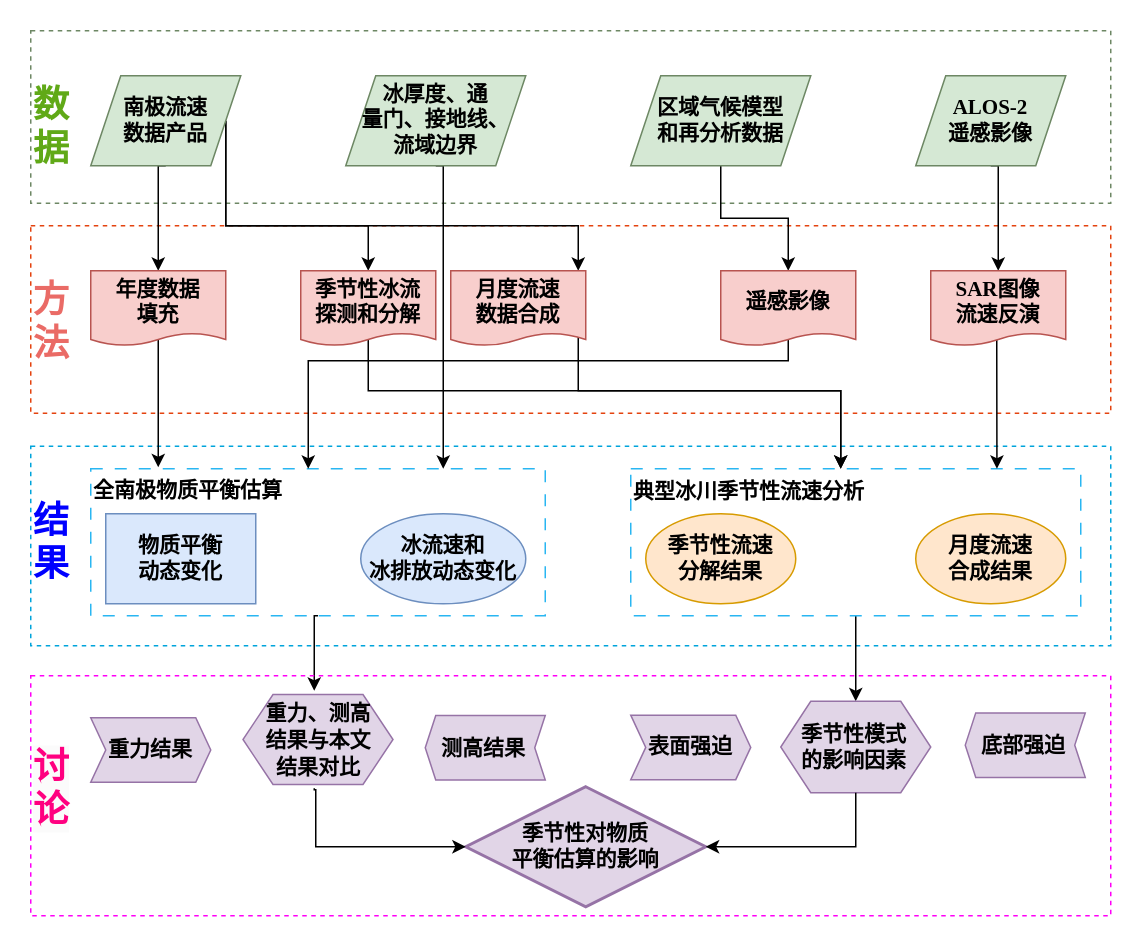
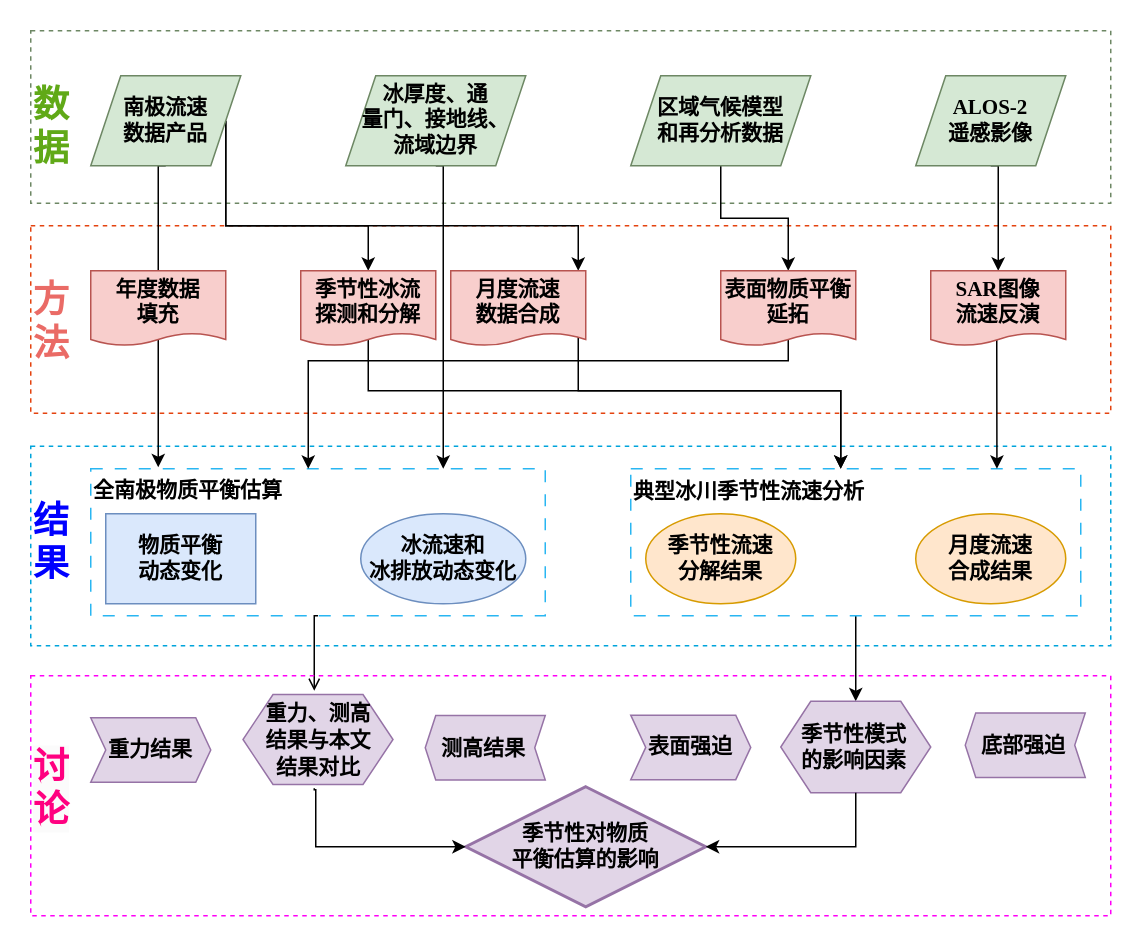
(158, 259) -> (158, 263)
(788, 302) -> (788, 302)
(314, 679) -> (314, 681)
